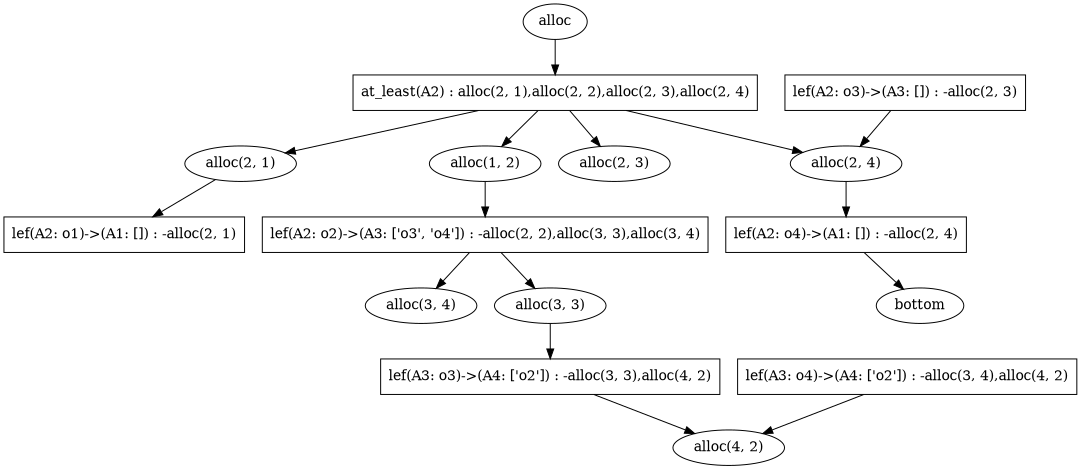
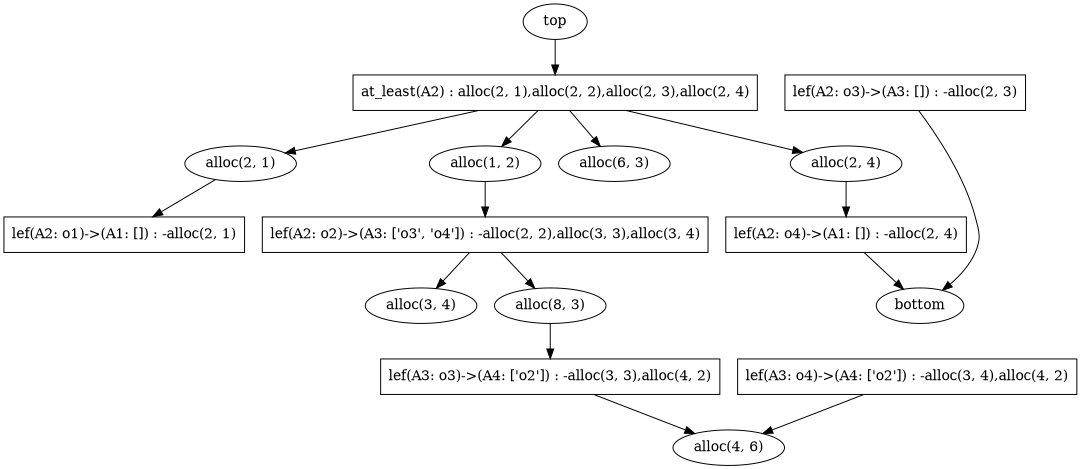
(555, 22) -> (555, 22)
(879, 125) -> (968, 196)
(614, 164) -> (614, 164)
(550, 306) -> (550, 306)
(729, 448) -> (729, 448)
